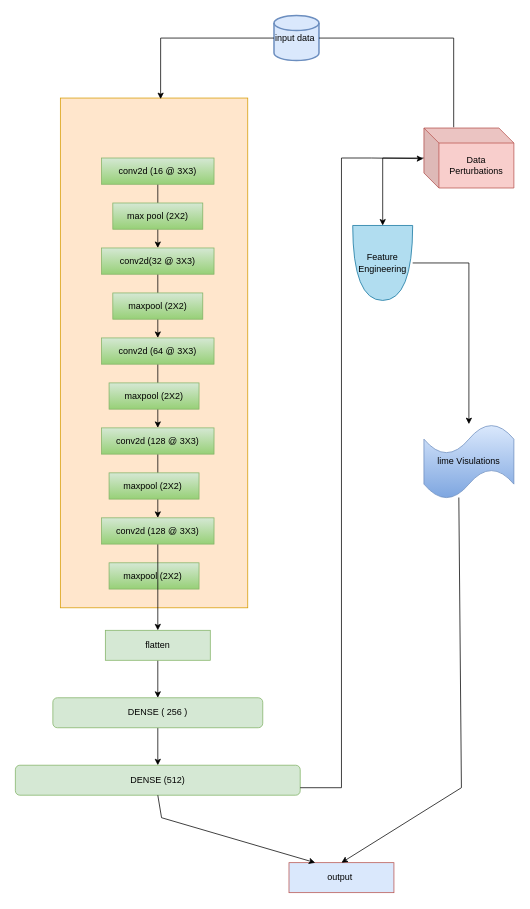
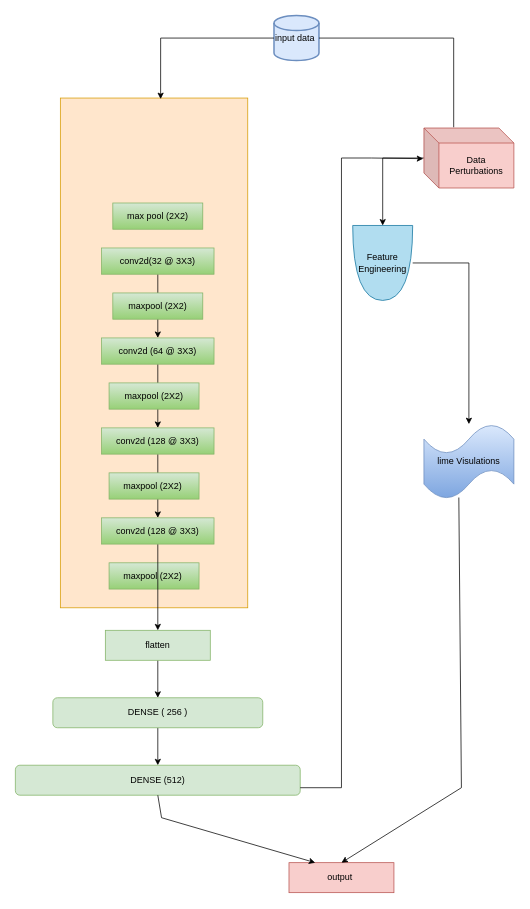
(158, 171) -> none
(158, 193) -> none
(342, 878) -> (342, 878)
